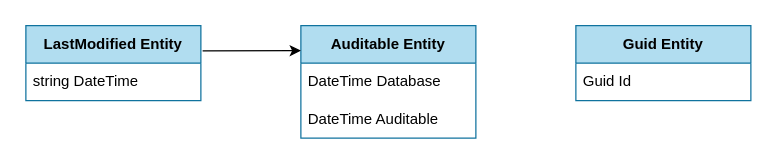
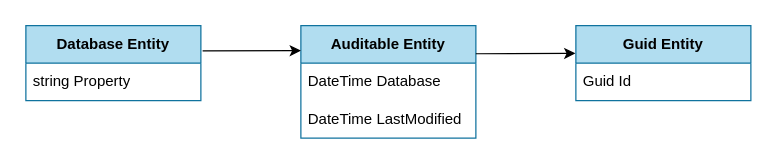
(113, 44) -> (113, 44)
none -> (521, 54)
(90, 82) -> (92, 82)
(376, 119) -> (389, 119)
